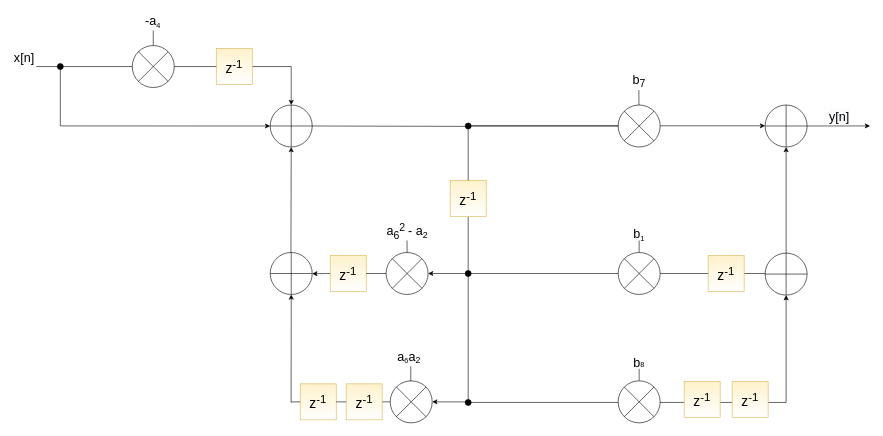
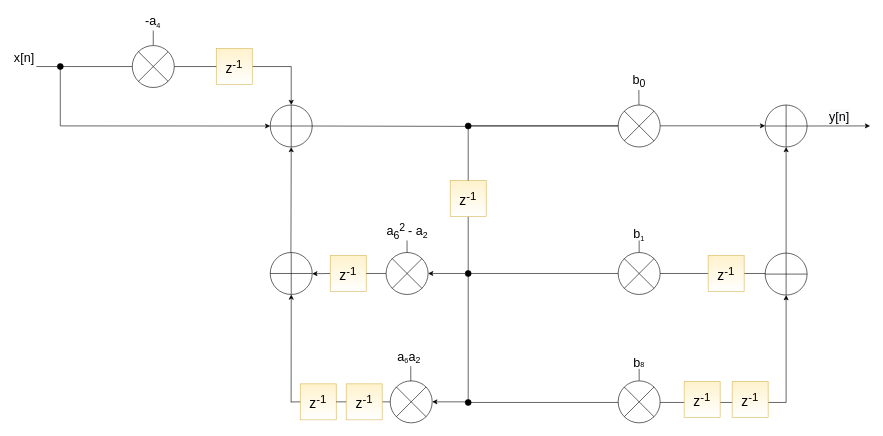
(639, 81) -> (639, 81)
